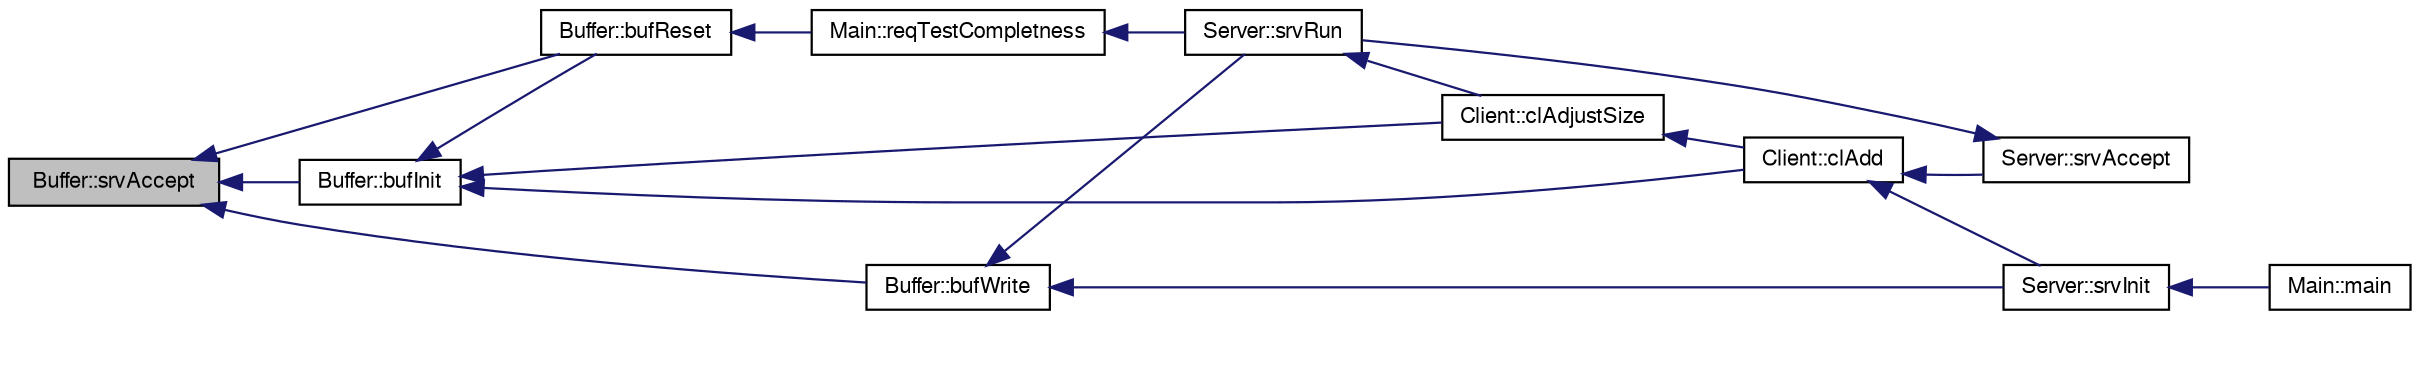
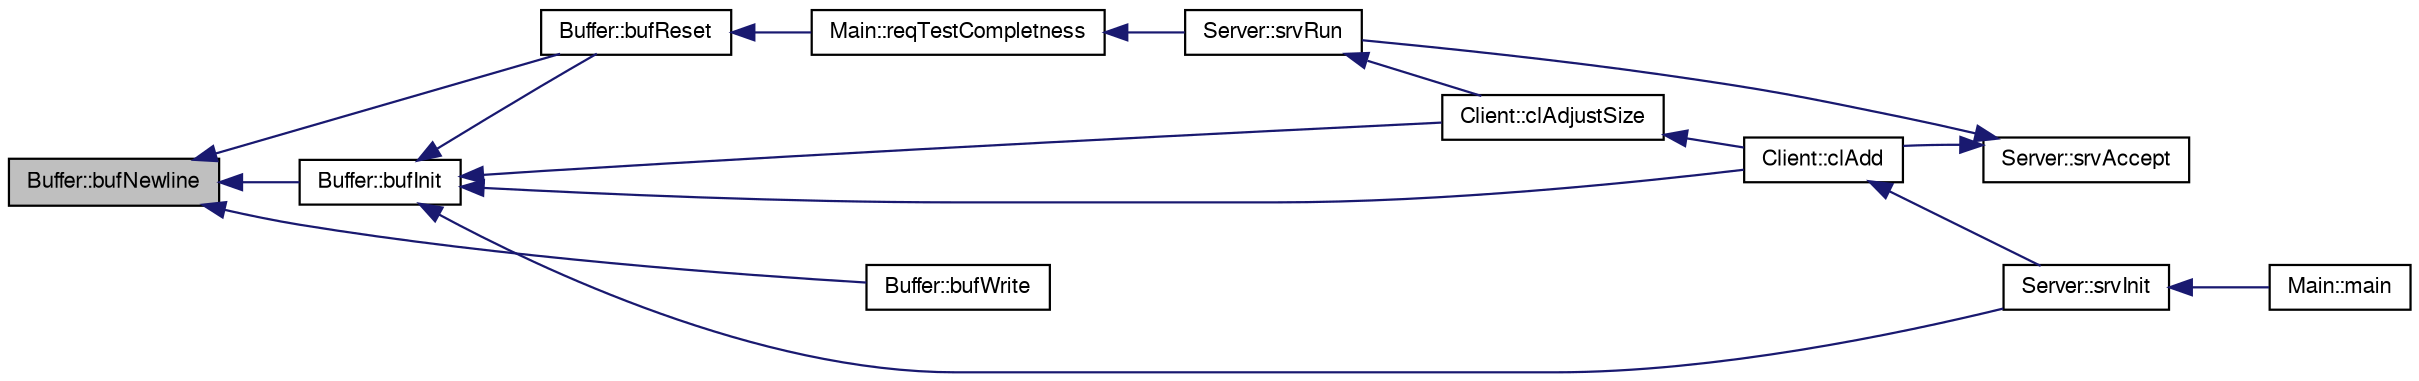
(1125, 153) -> none
(1954, 175) -> (1932, 145)
(114, 182) -> (114, 182)
(1539, 287) -> (1209, 372)
